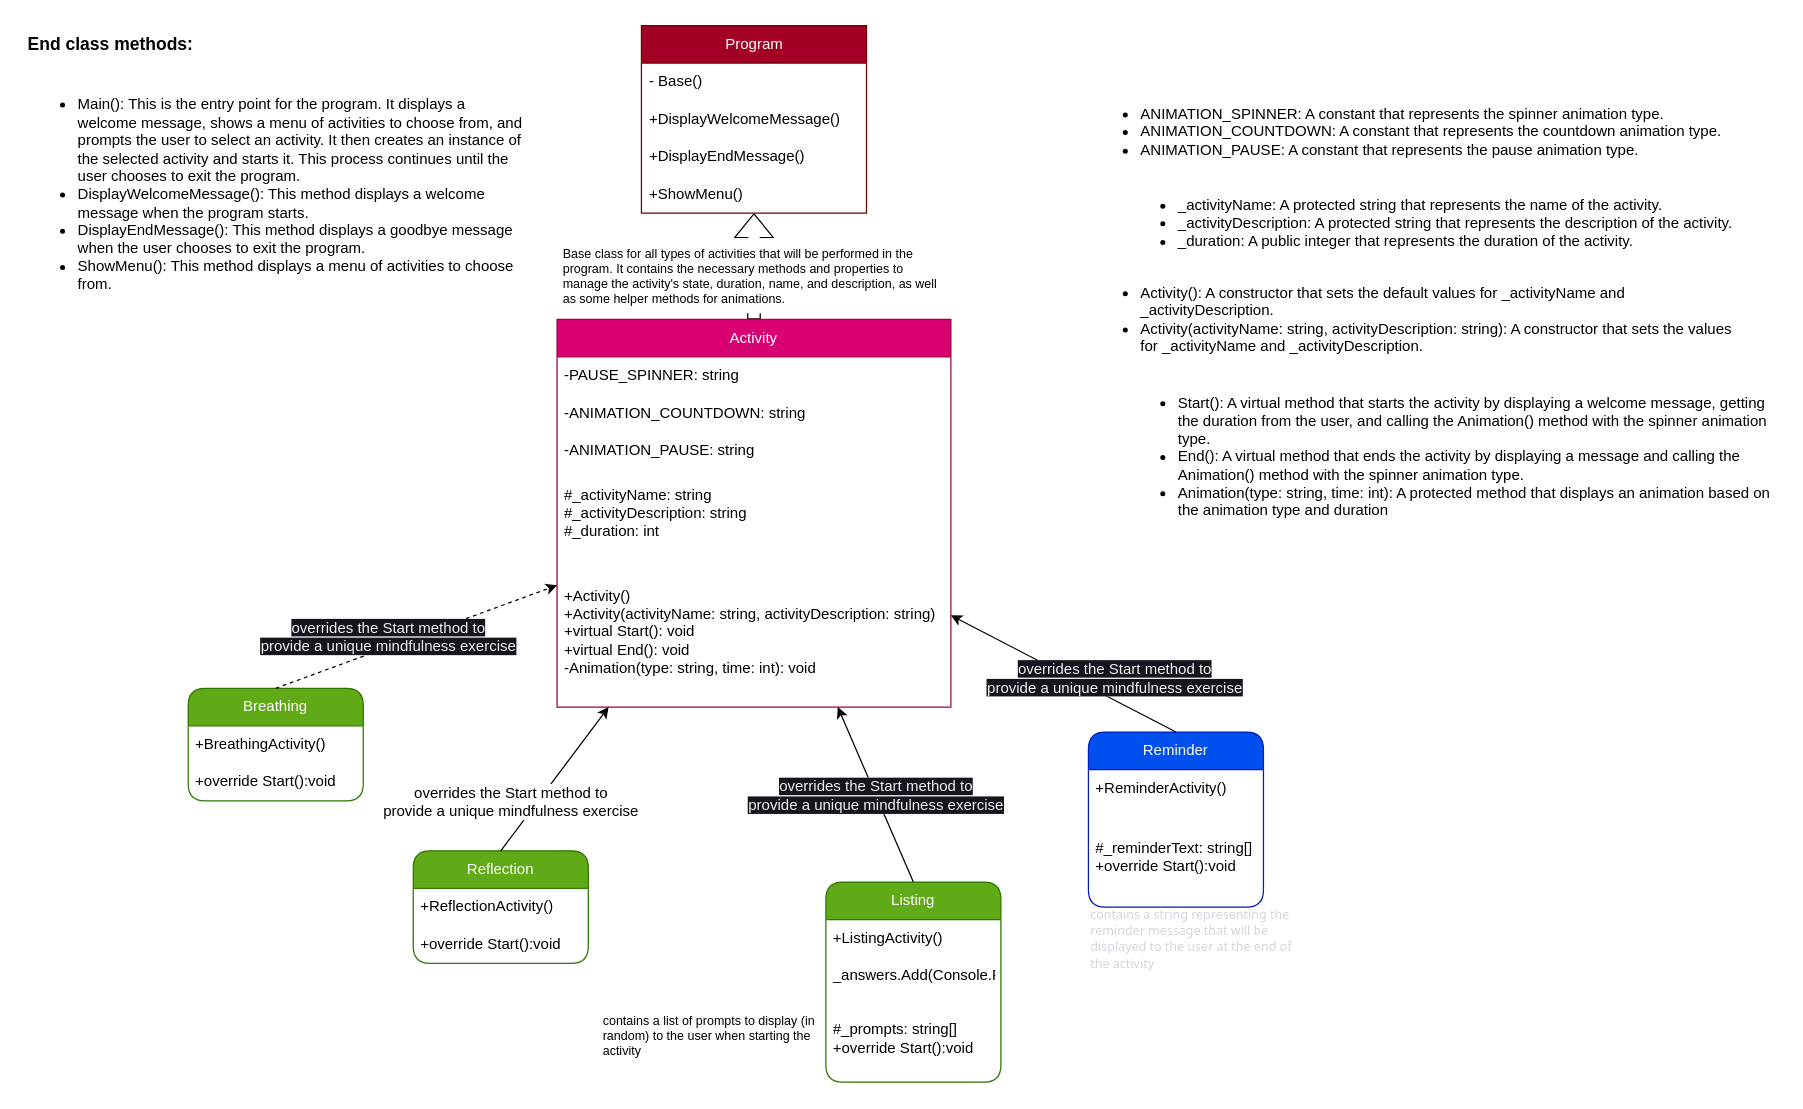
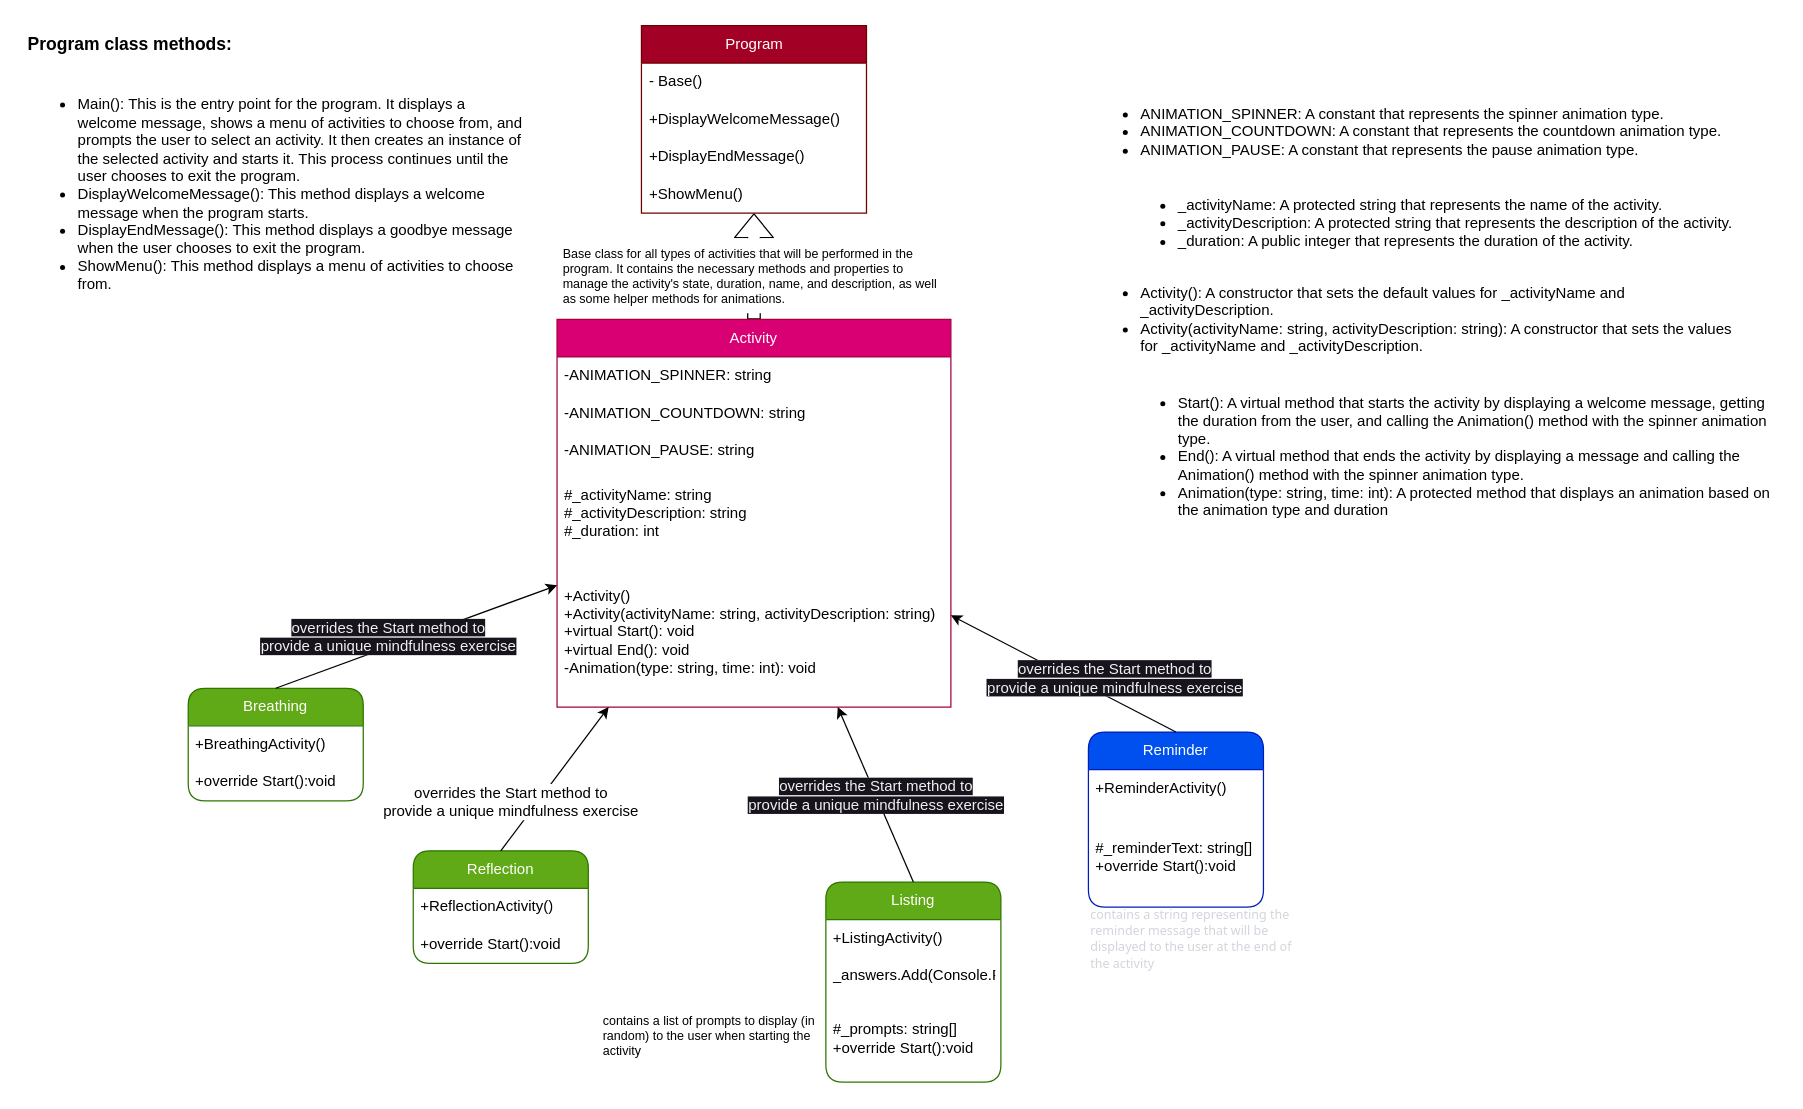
(107, 44) -> (127, 44)
(651, 376) -> (668, 376)
(322, 671) -> (322, 671)
